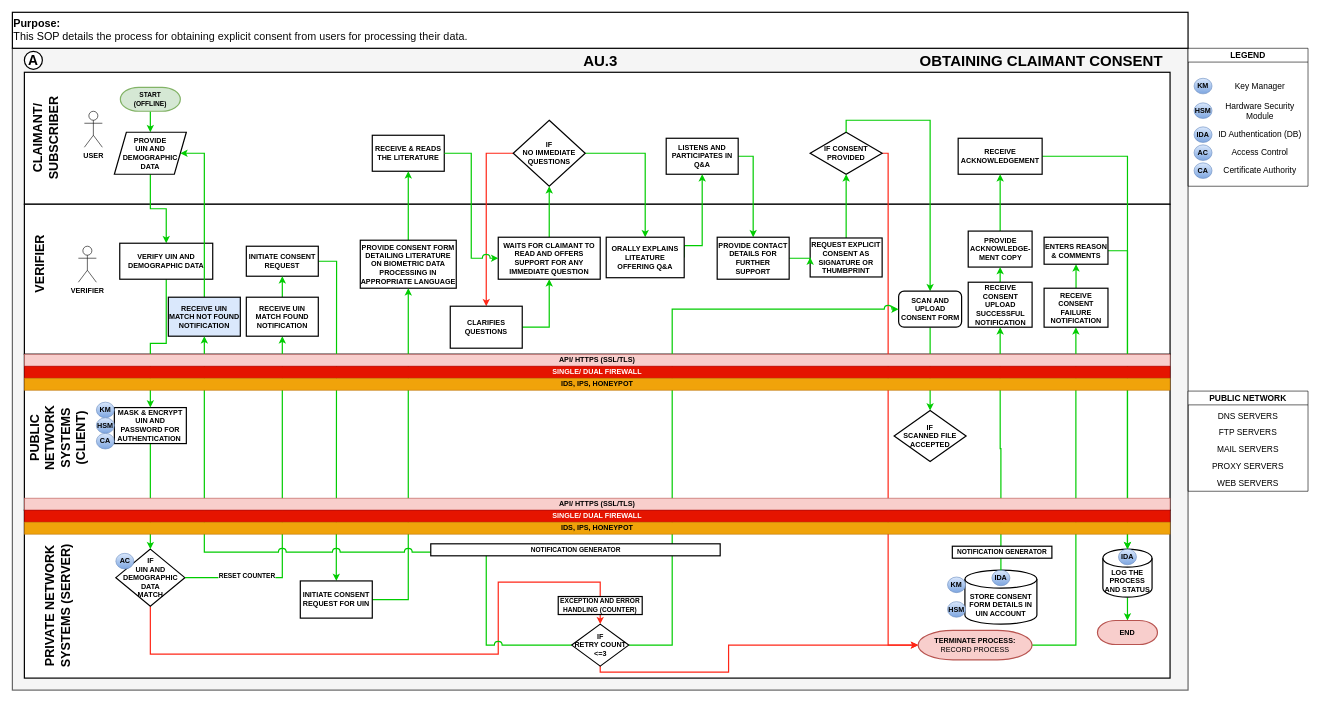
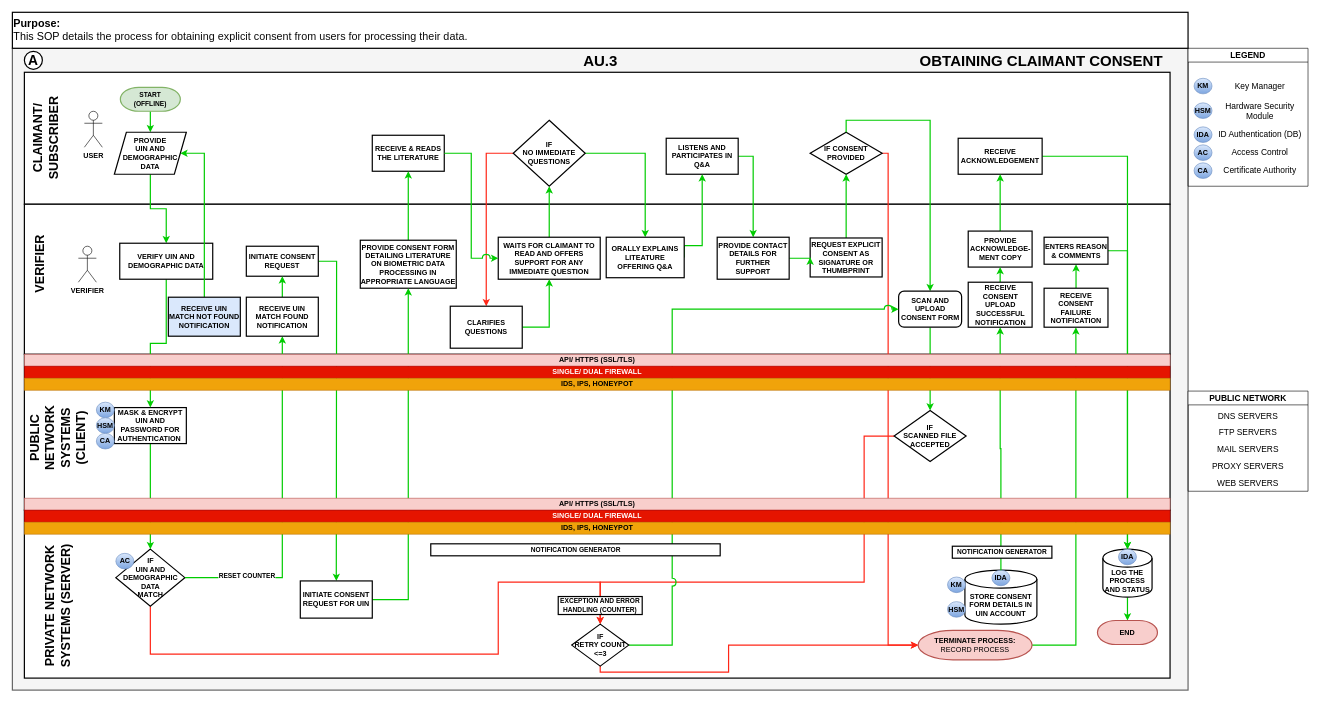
(310, 552) -> none
none -> (758, 582)
